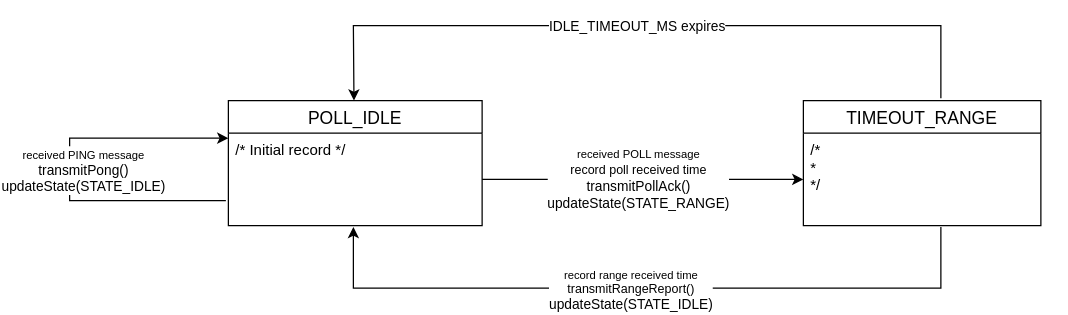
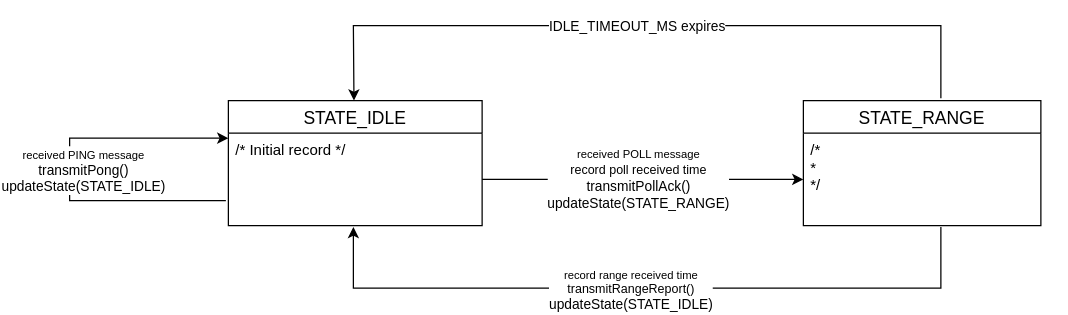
(354, 118) -> (354, 118)
(921, 118) -> (921, 118)
